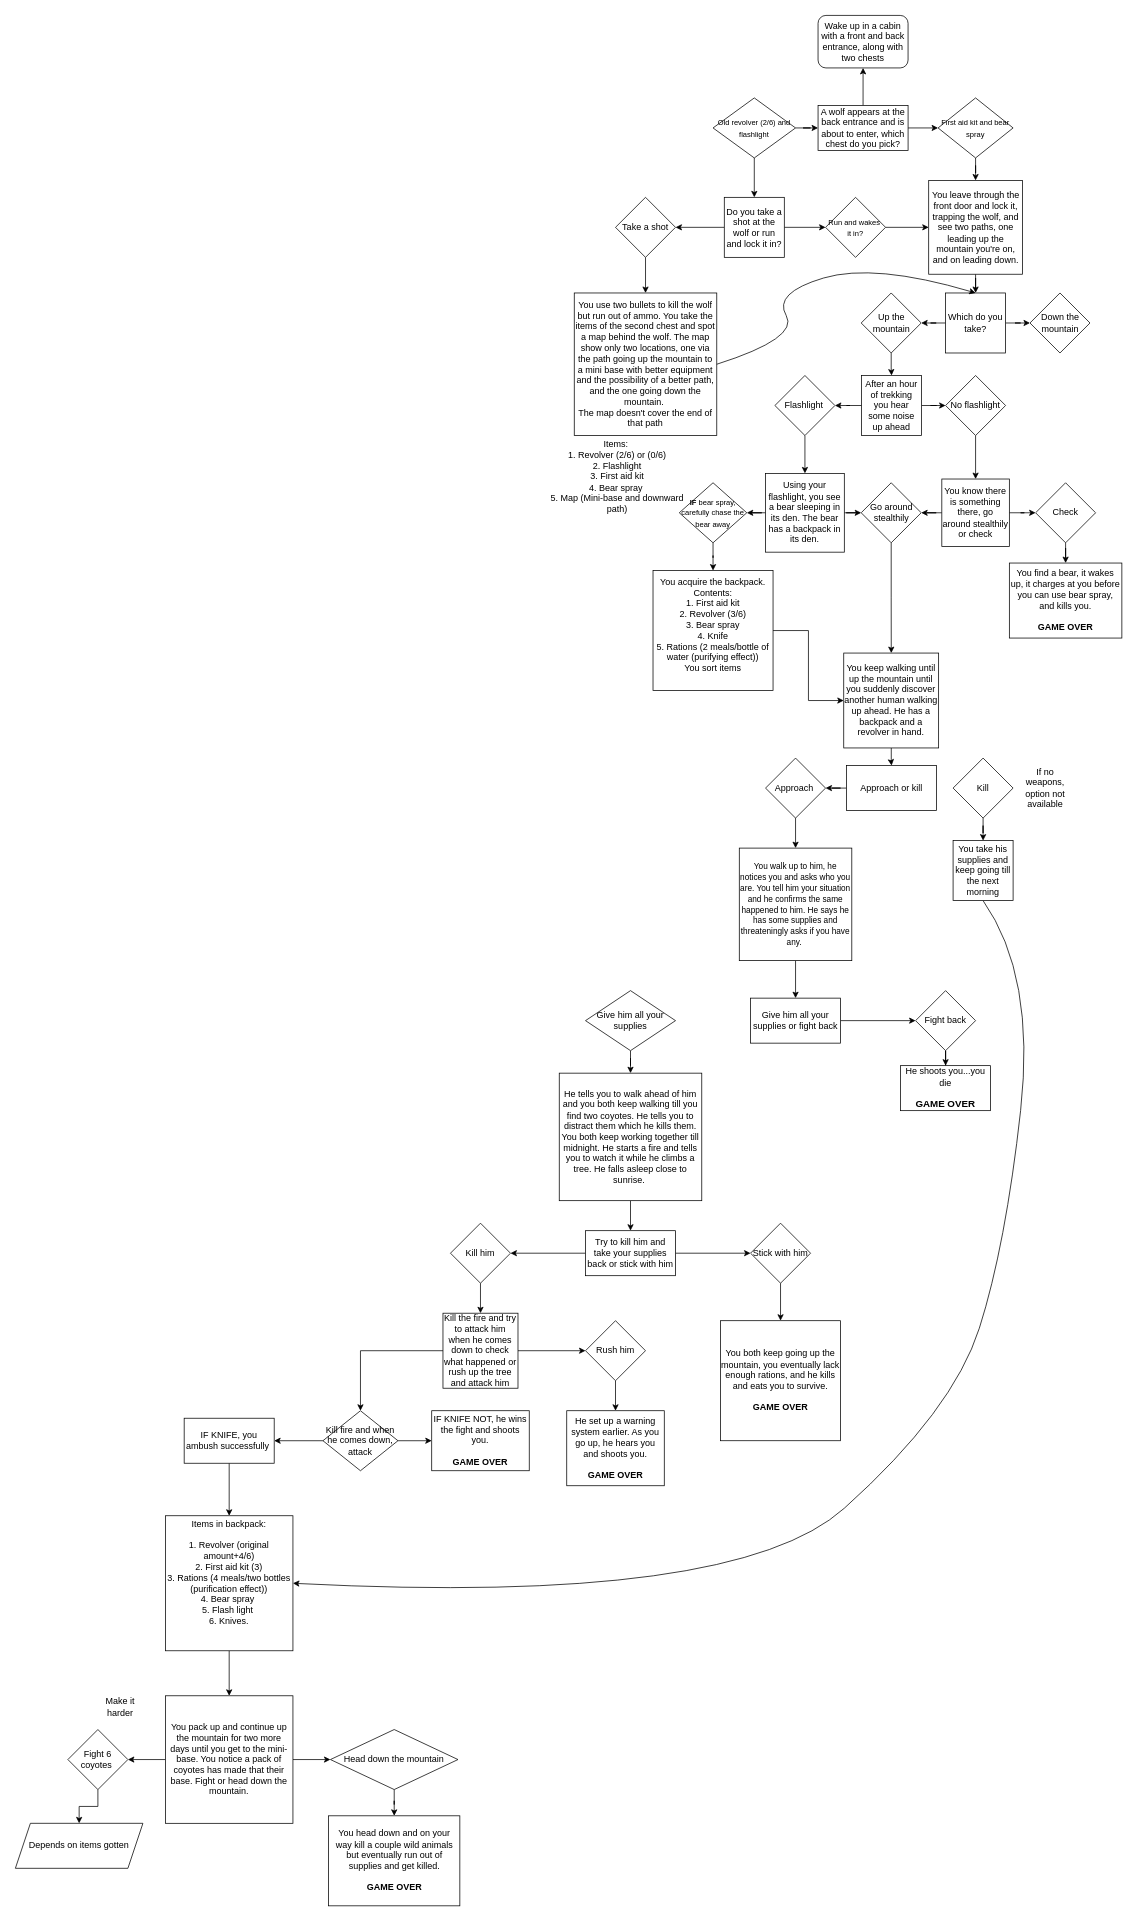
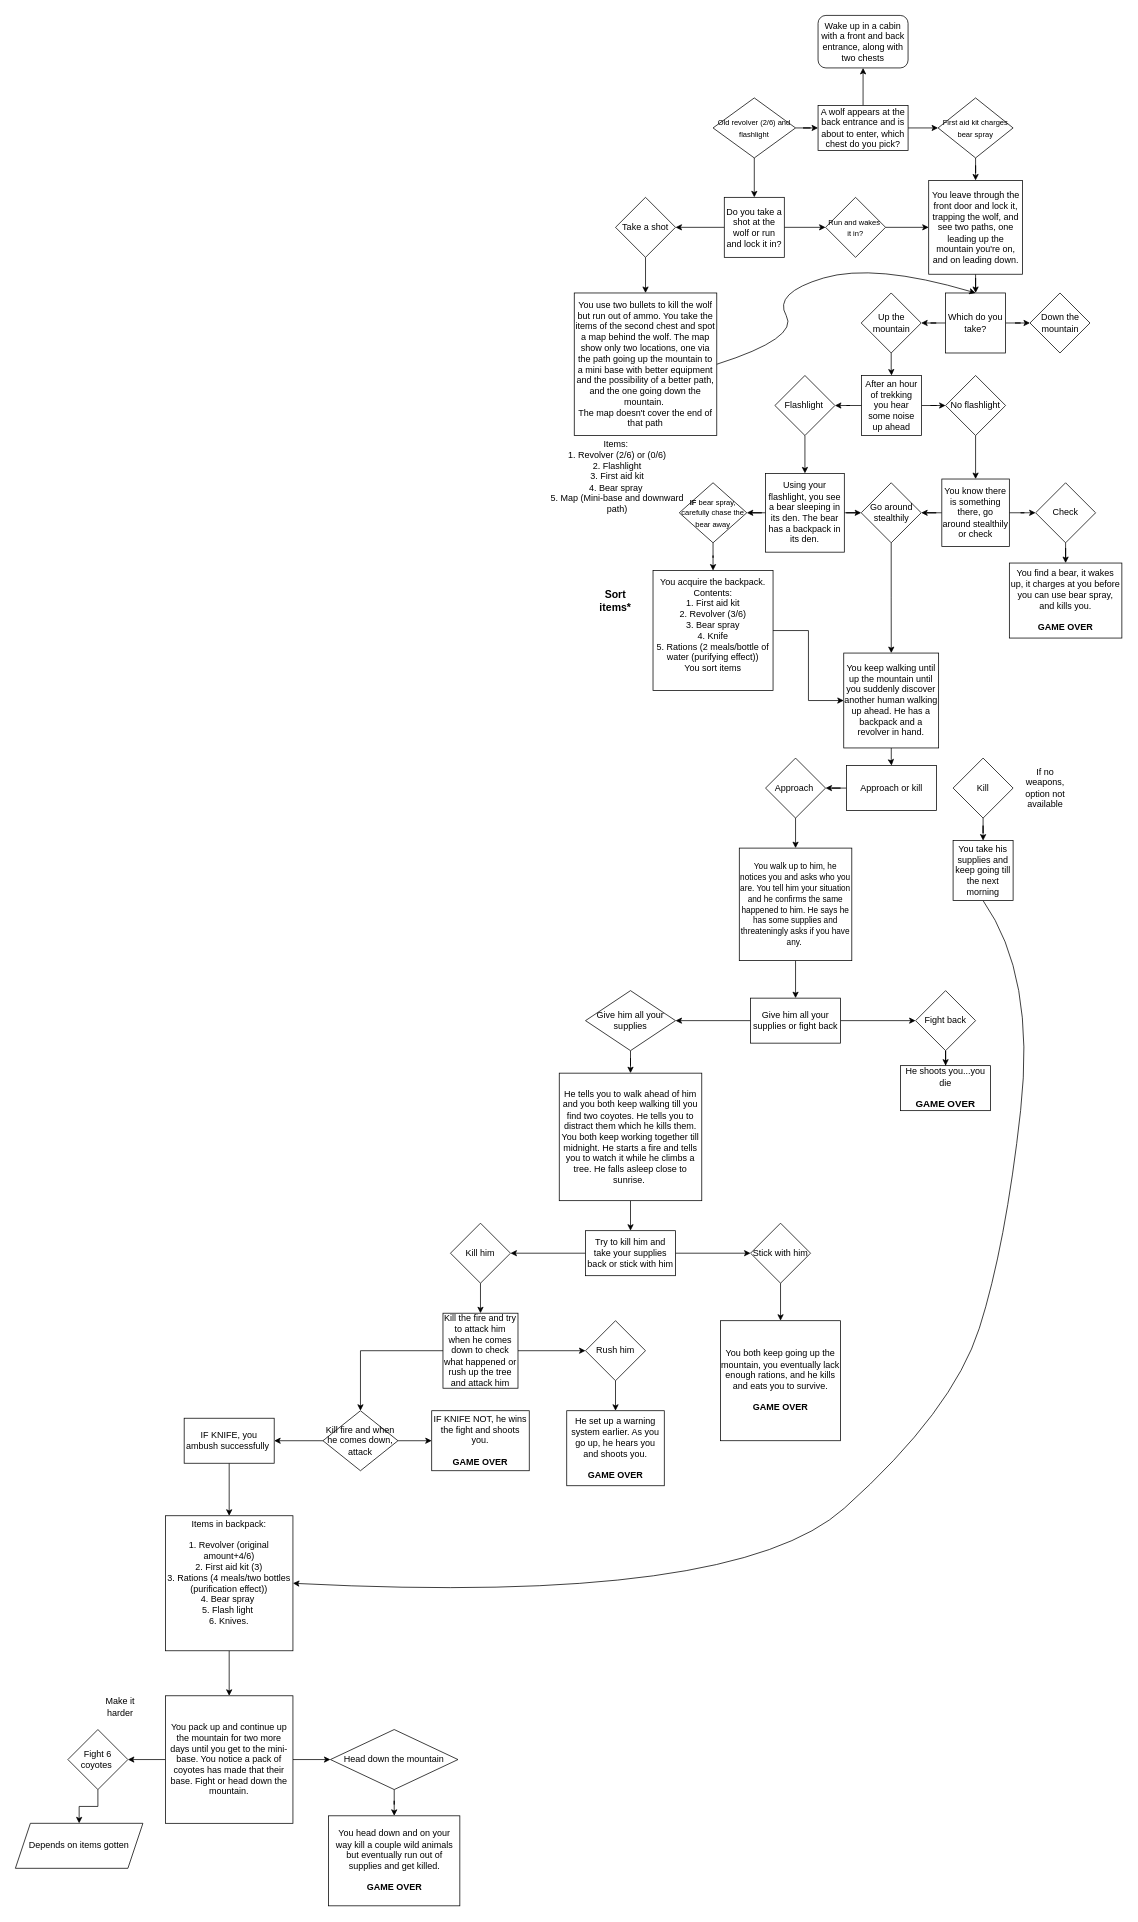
(975, 128) -> (975, 128)
none -> (615, 600)
none -> (715, 1020)
